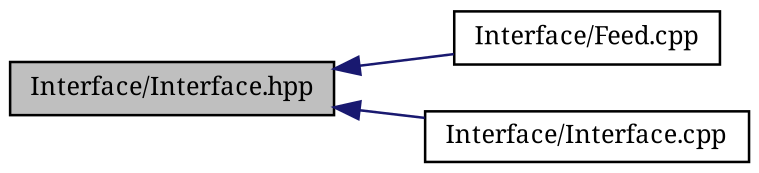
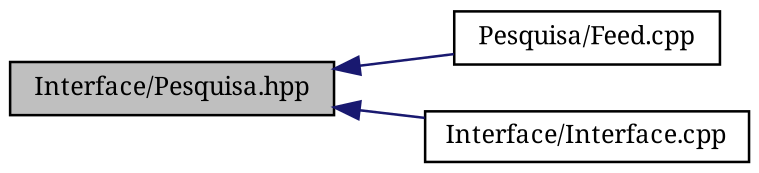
(587, 38) -> (587, 38)
(172, 89) -> (172, 89)
